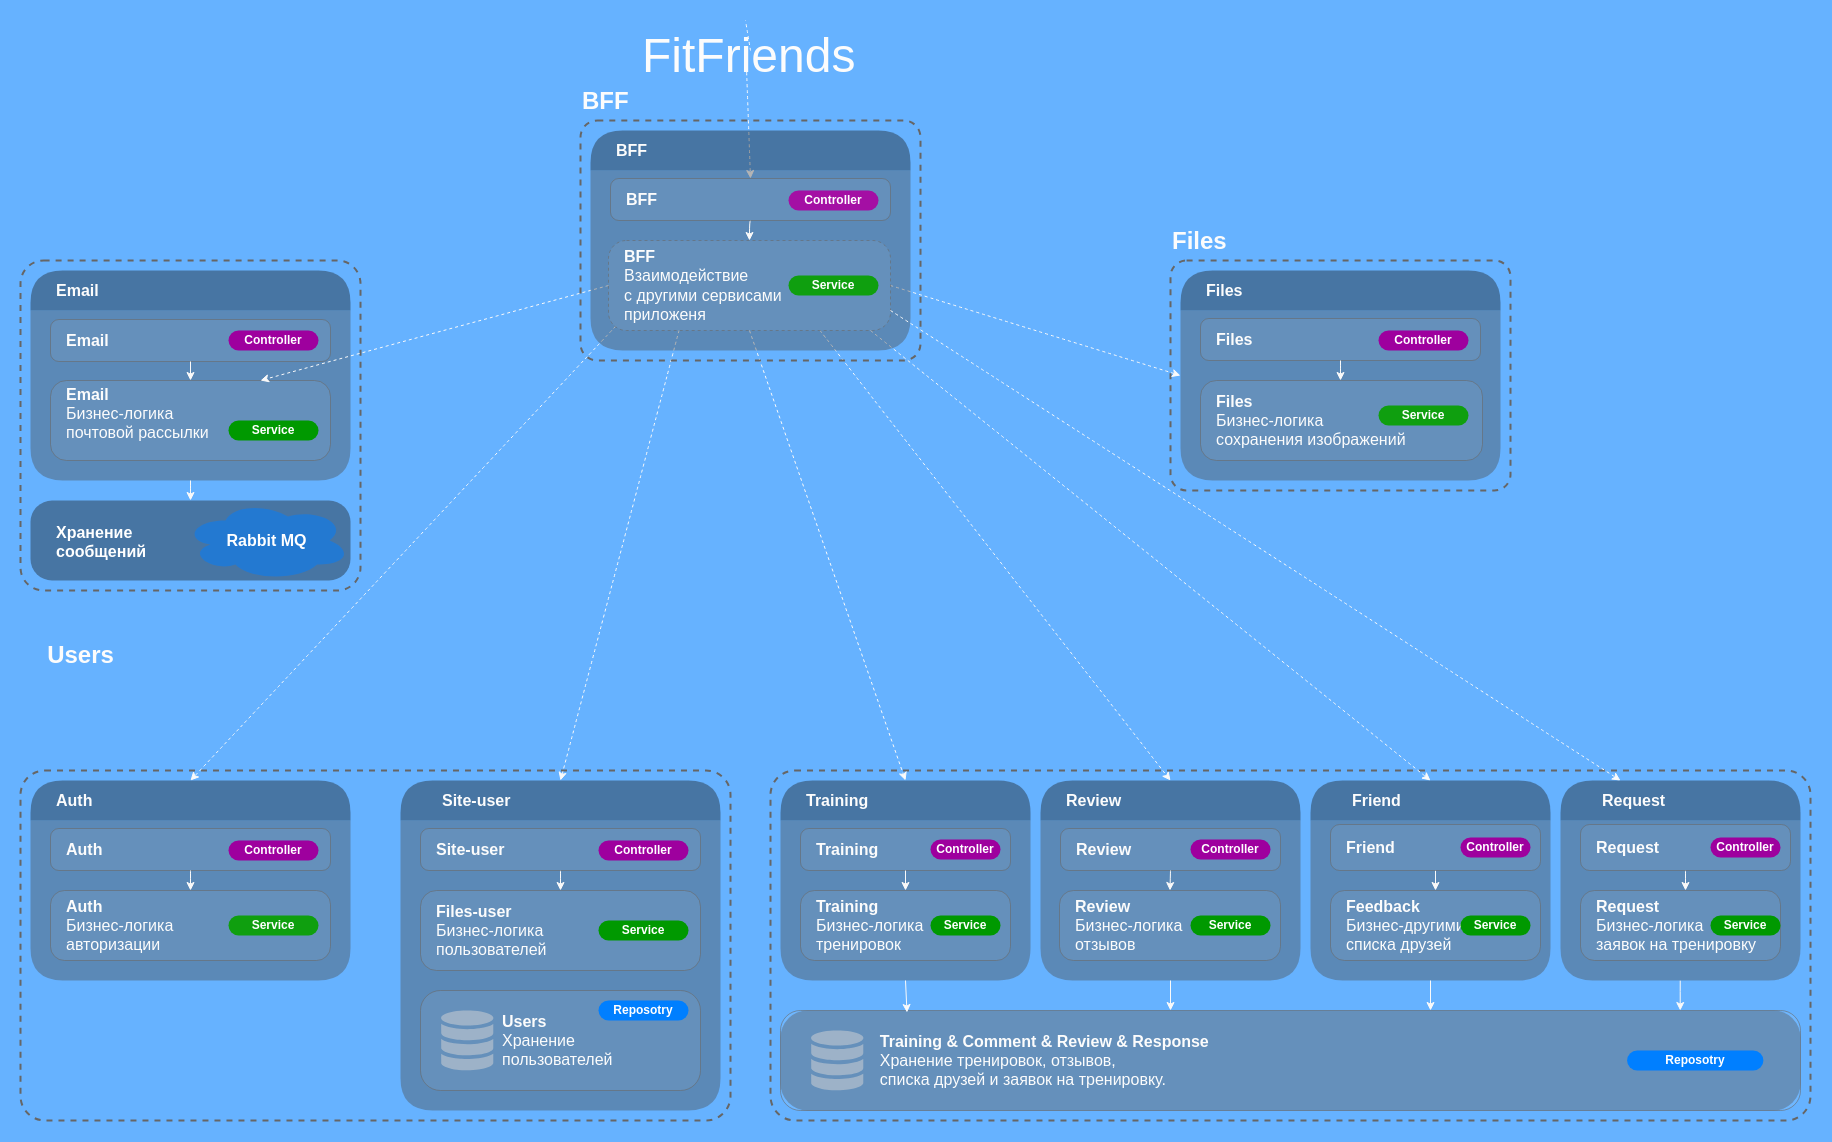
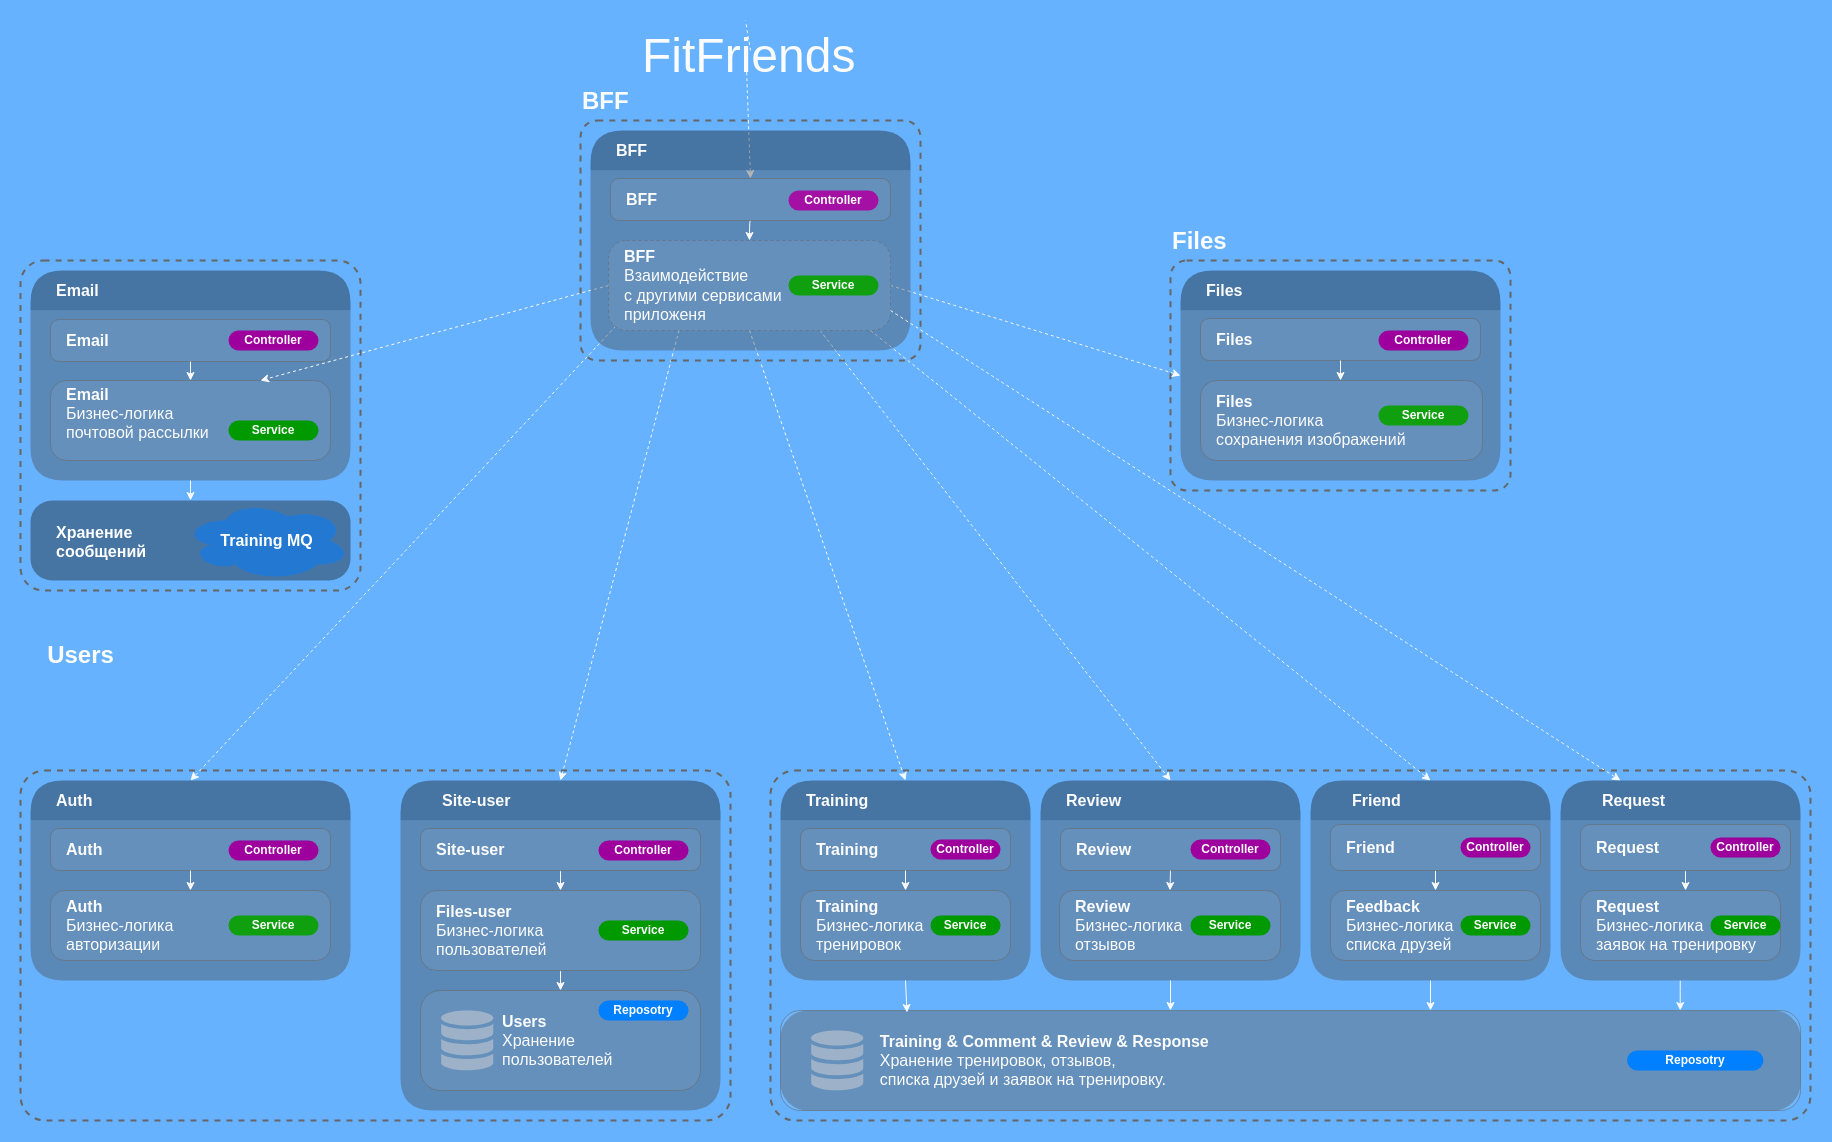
(267, 541) -> (267, 541)
(1394, 926) -> (1390, 926)
none -> (561, 975)
